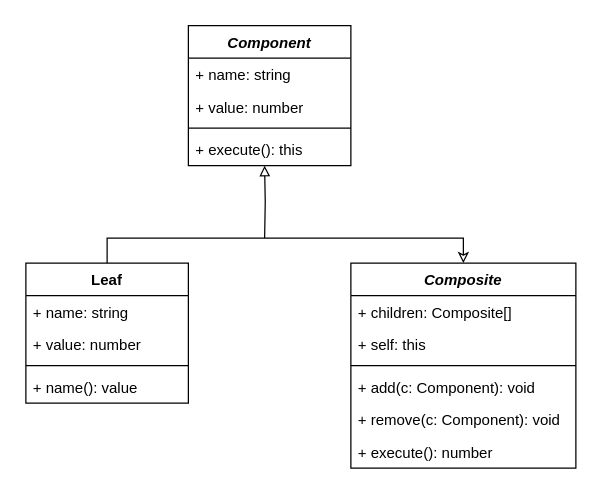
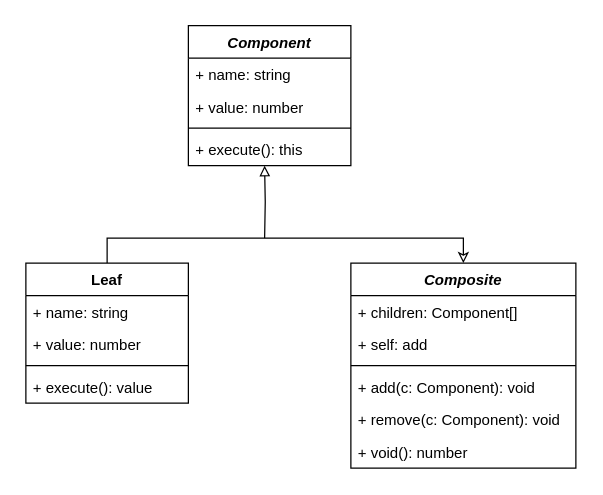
(442, 313) -> (444, 313)
(398, 345) -> (396, 345)
(88, 388) -> (100, 388)
(431, 453) -> (417, 453)
